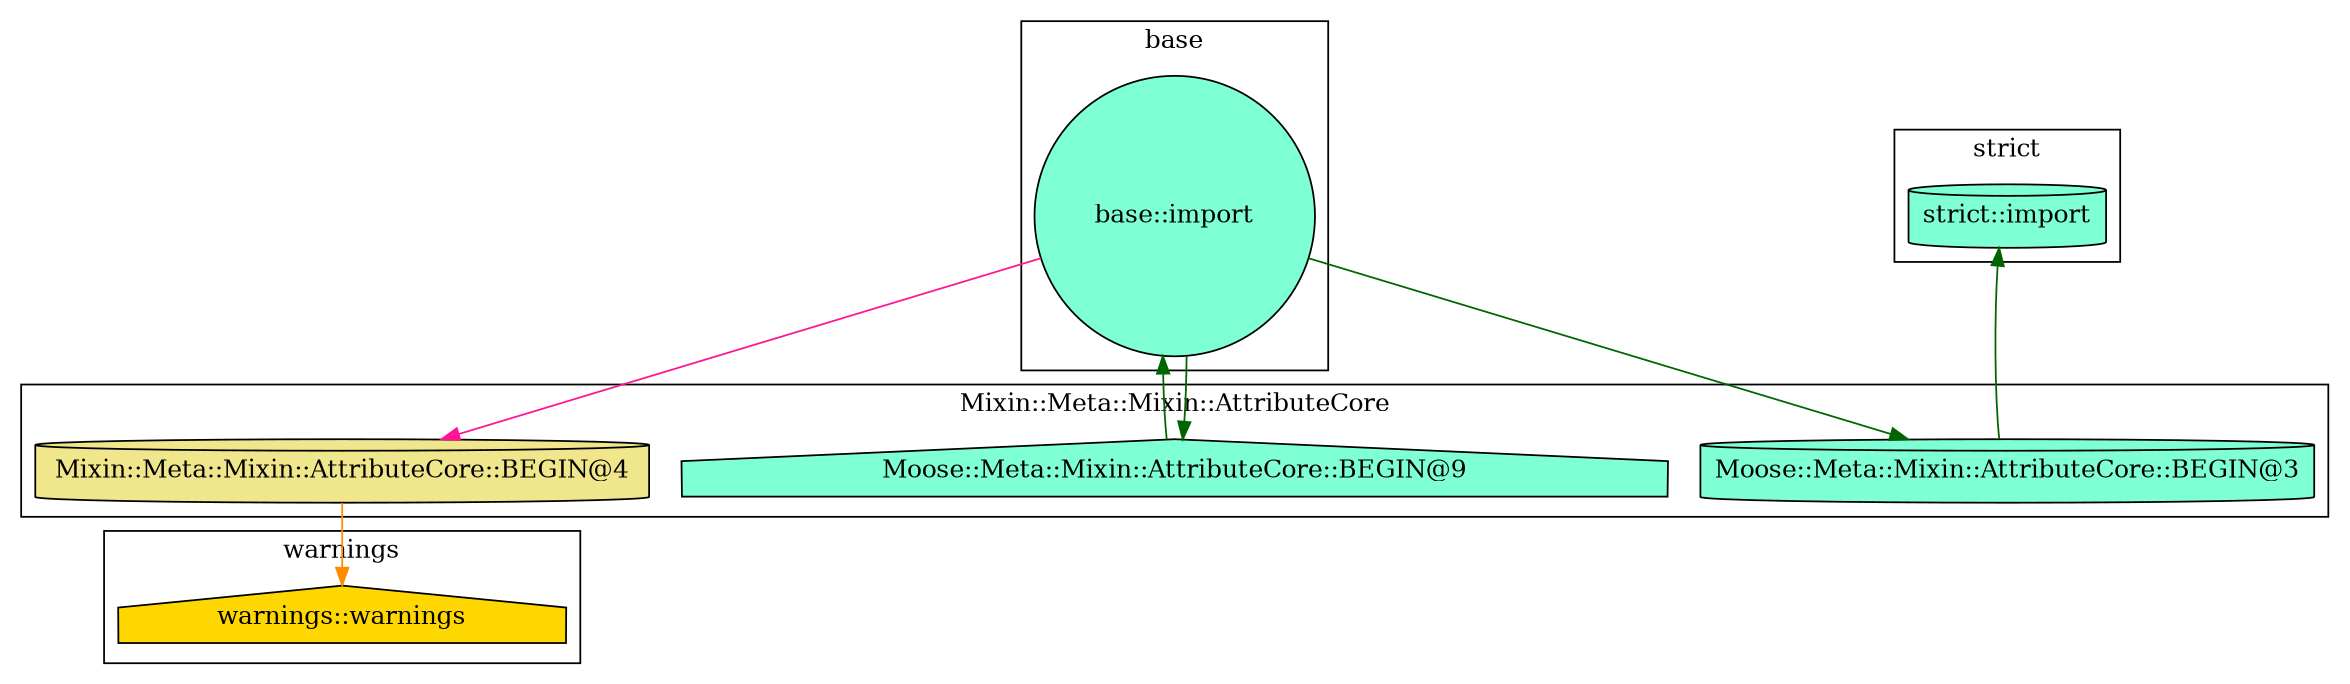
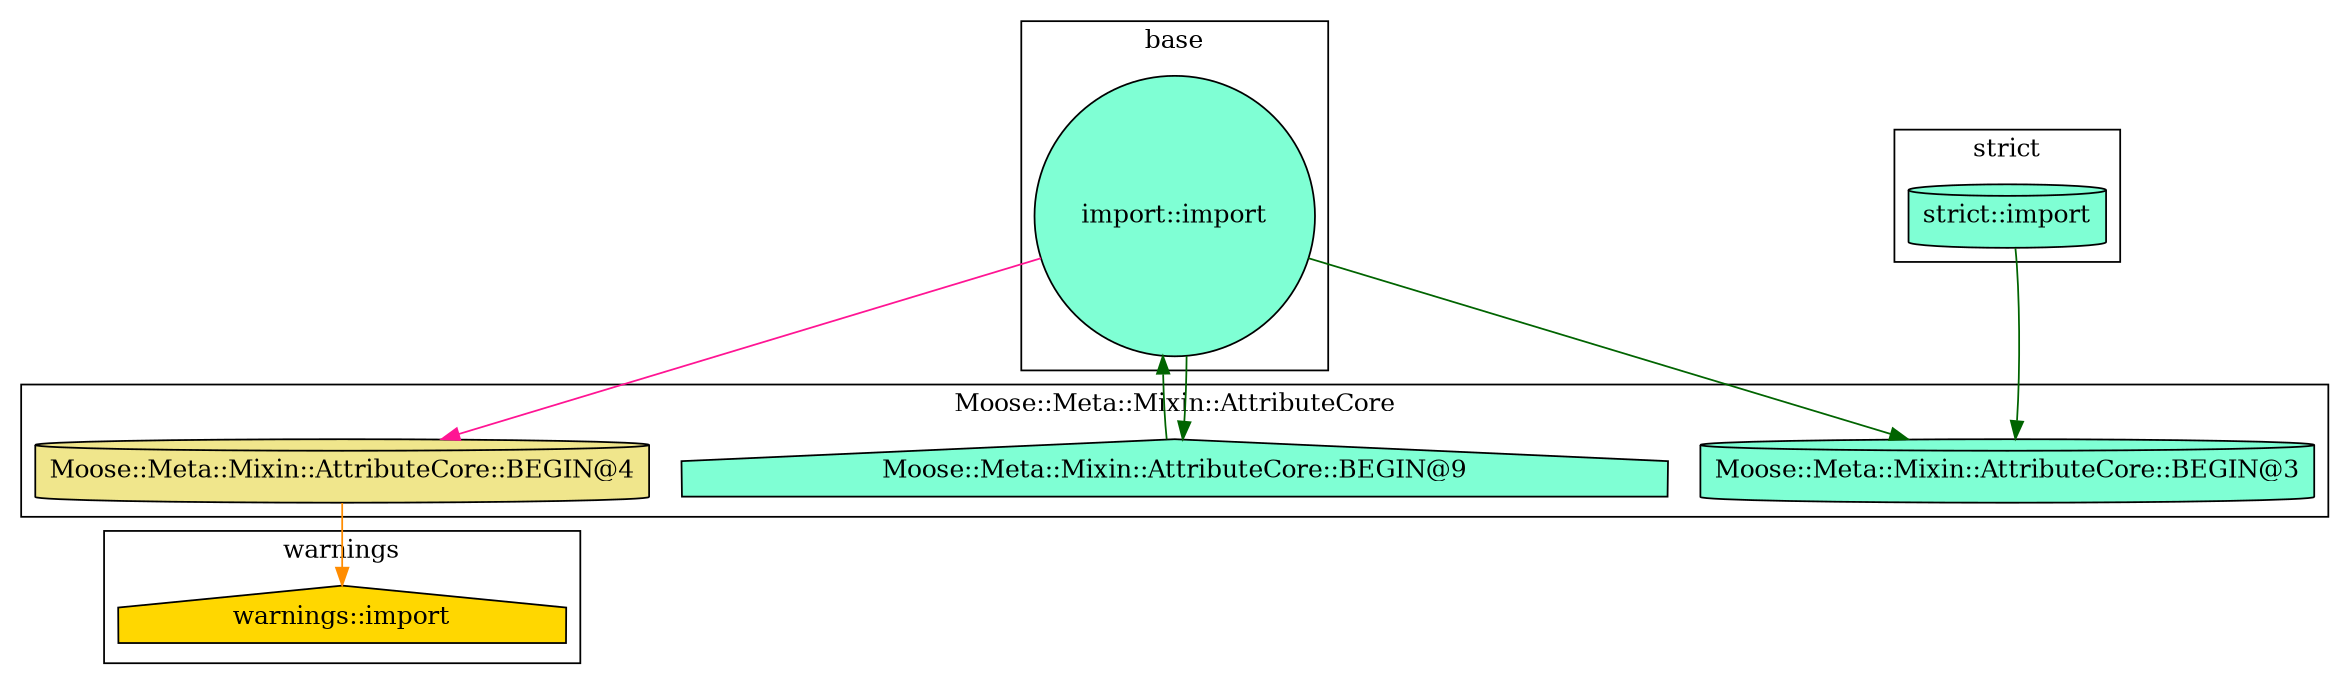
(1175, 216) -> (1175, 216)
(1995, 353) -> (2019, 334)
(1175, 405) -> (1175, 405)
(342, 471) -> (342, 471)
(342, 617) -> (342, 617)
